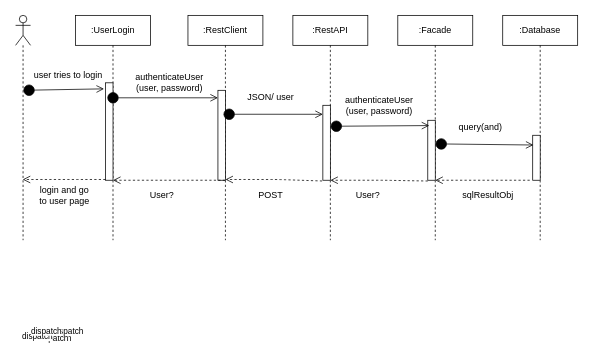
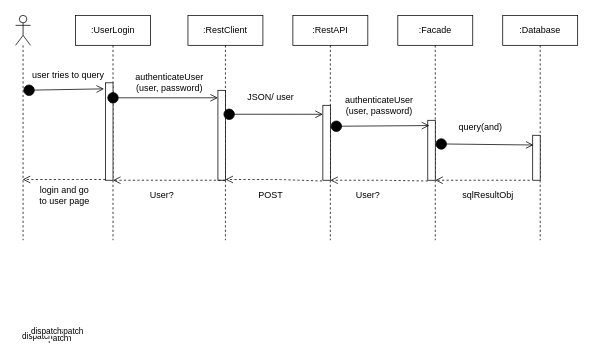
(68, 75) -> (68, 75)
